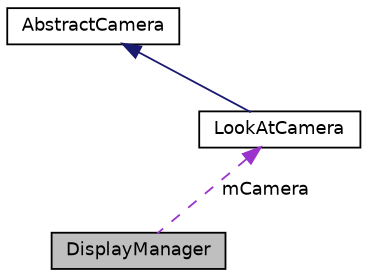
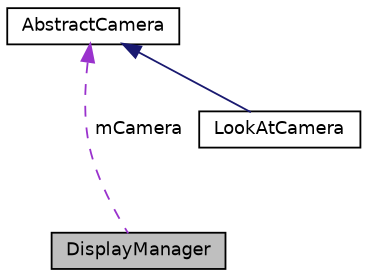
(202, 196) -> (91, 152)
